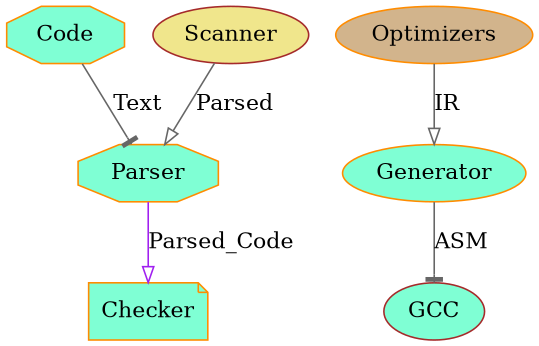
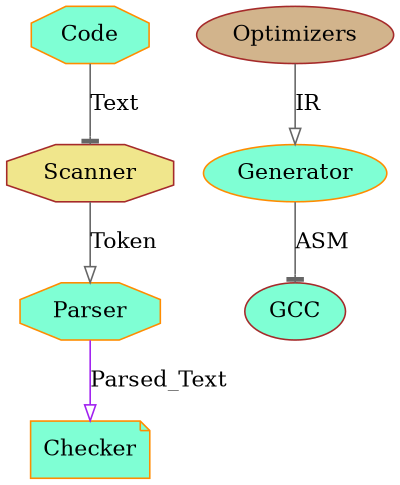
(231, 35) -> (90, 173)
(434, 35) -> (295, 35)
(105, 101) -> (90, 100)
(235, 104) -> (124, 242)
(221, 242) -> (159, 381)
